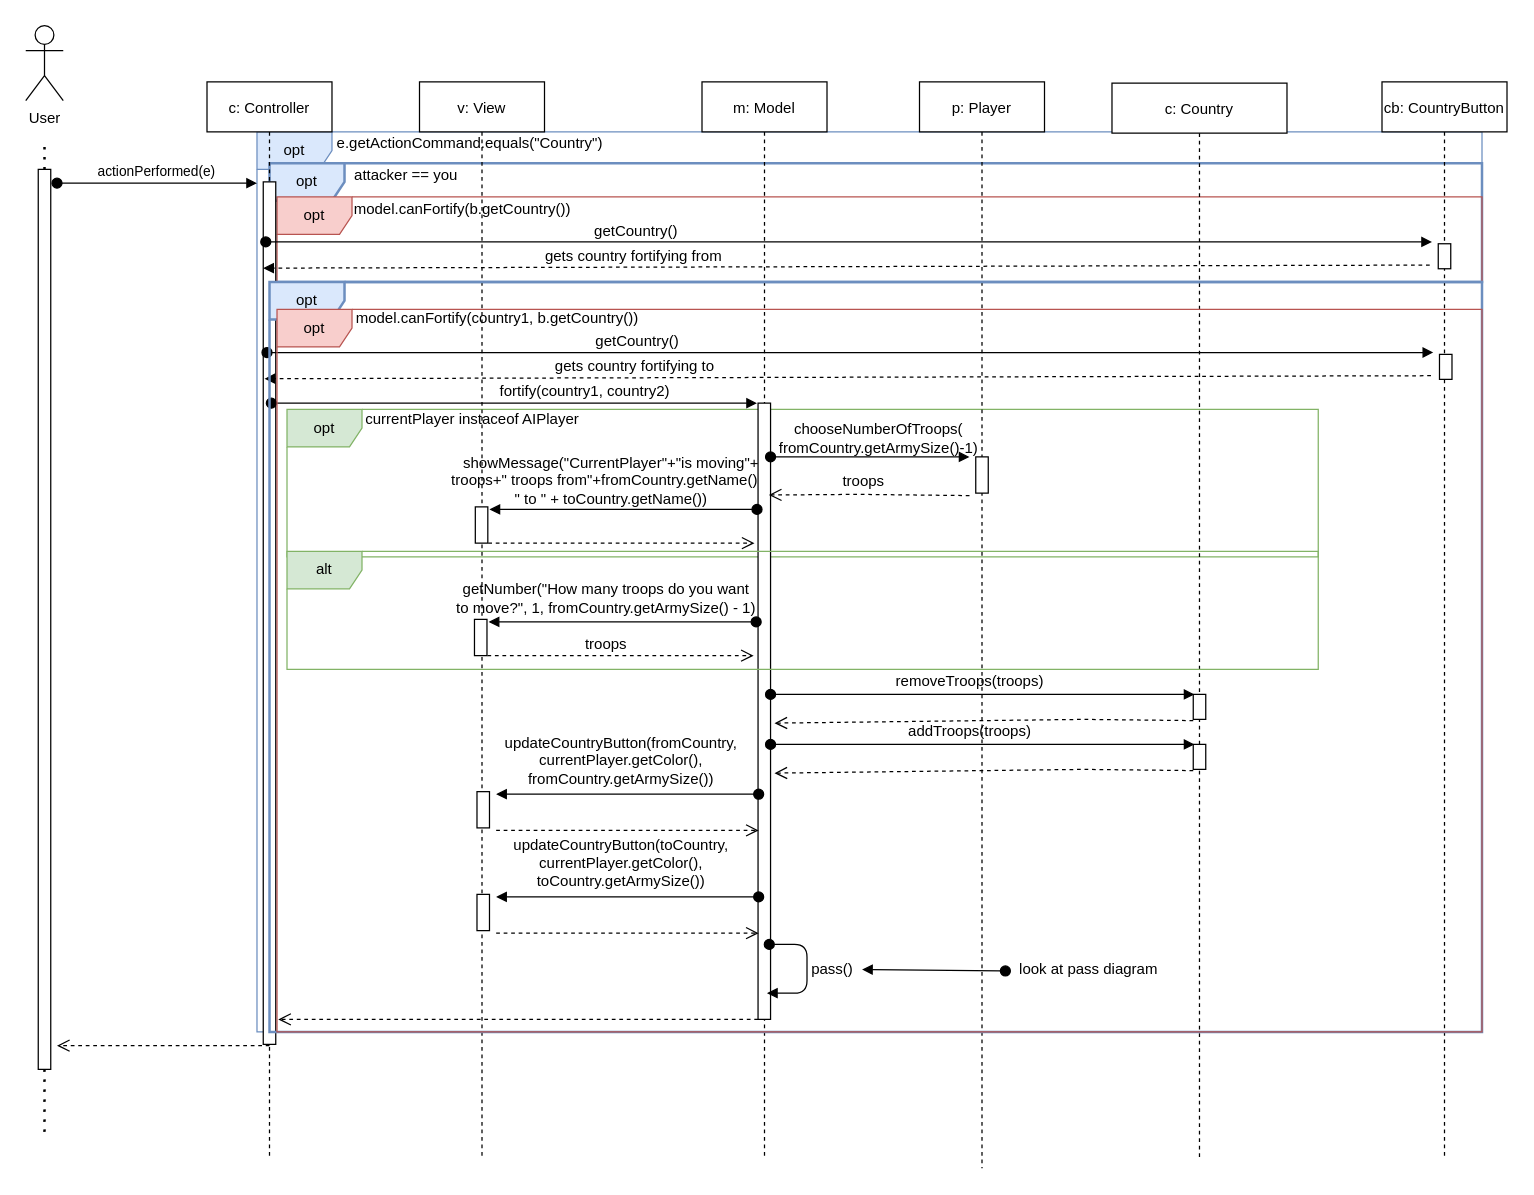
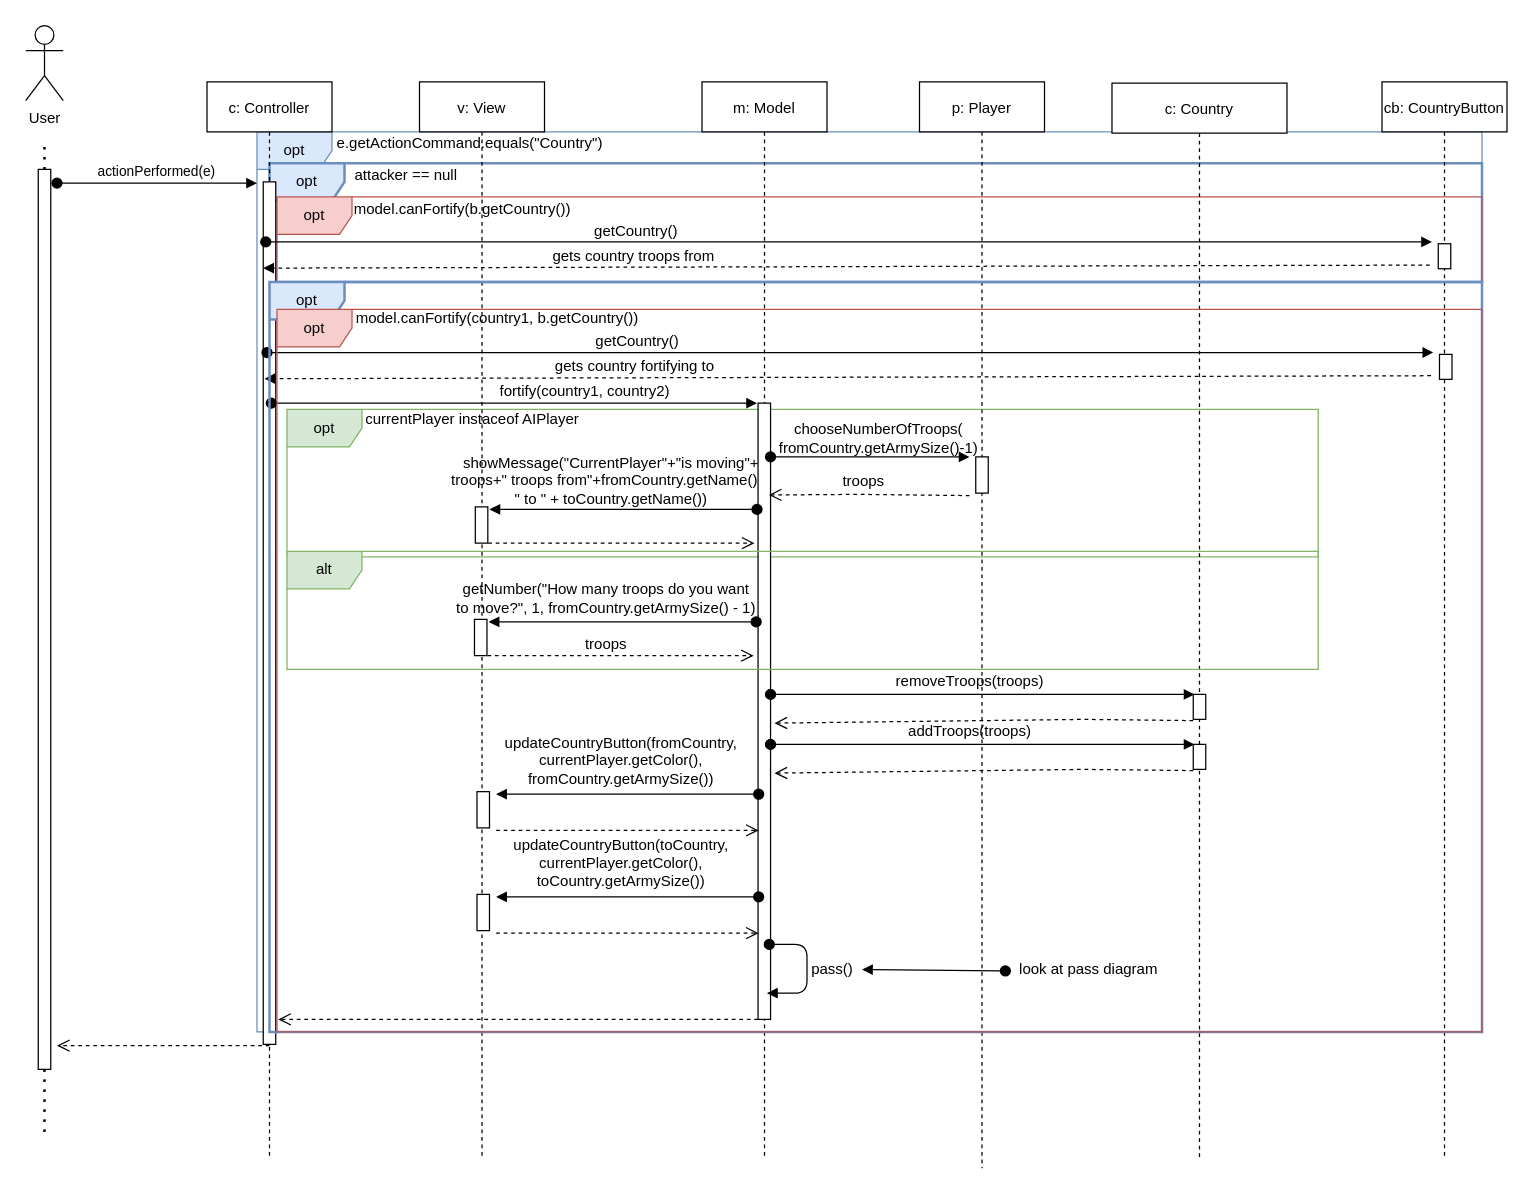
(406, 176) -> (406, 176)
(634, 257) -> (634, 257)
